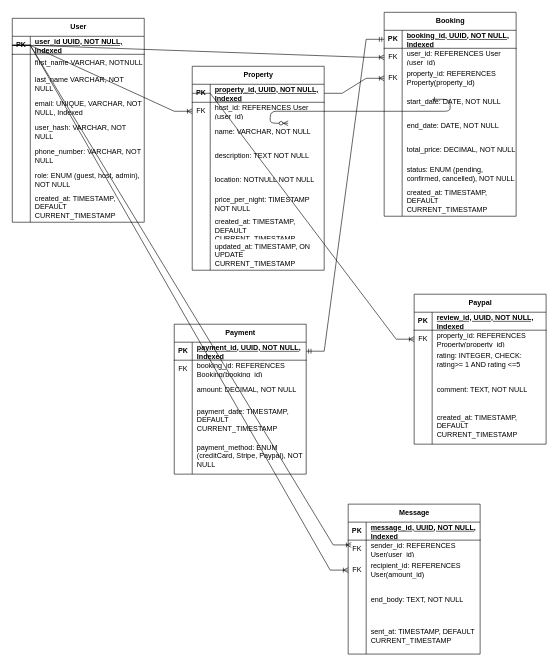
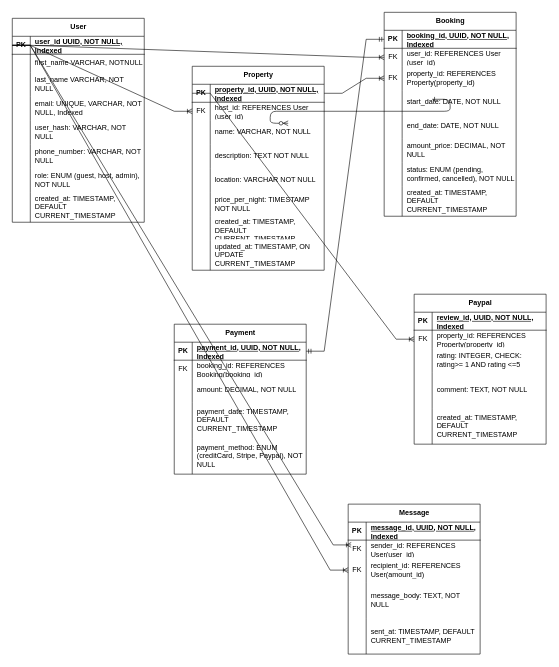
(461, 150) -> (462, 150)
(262, 180) -> (262, 180)
(415, 600) -> (423, 600)
